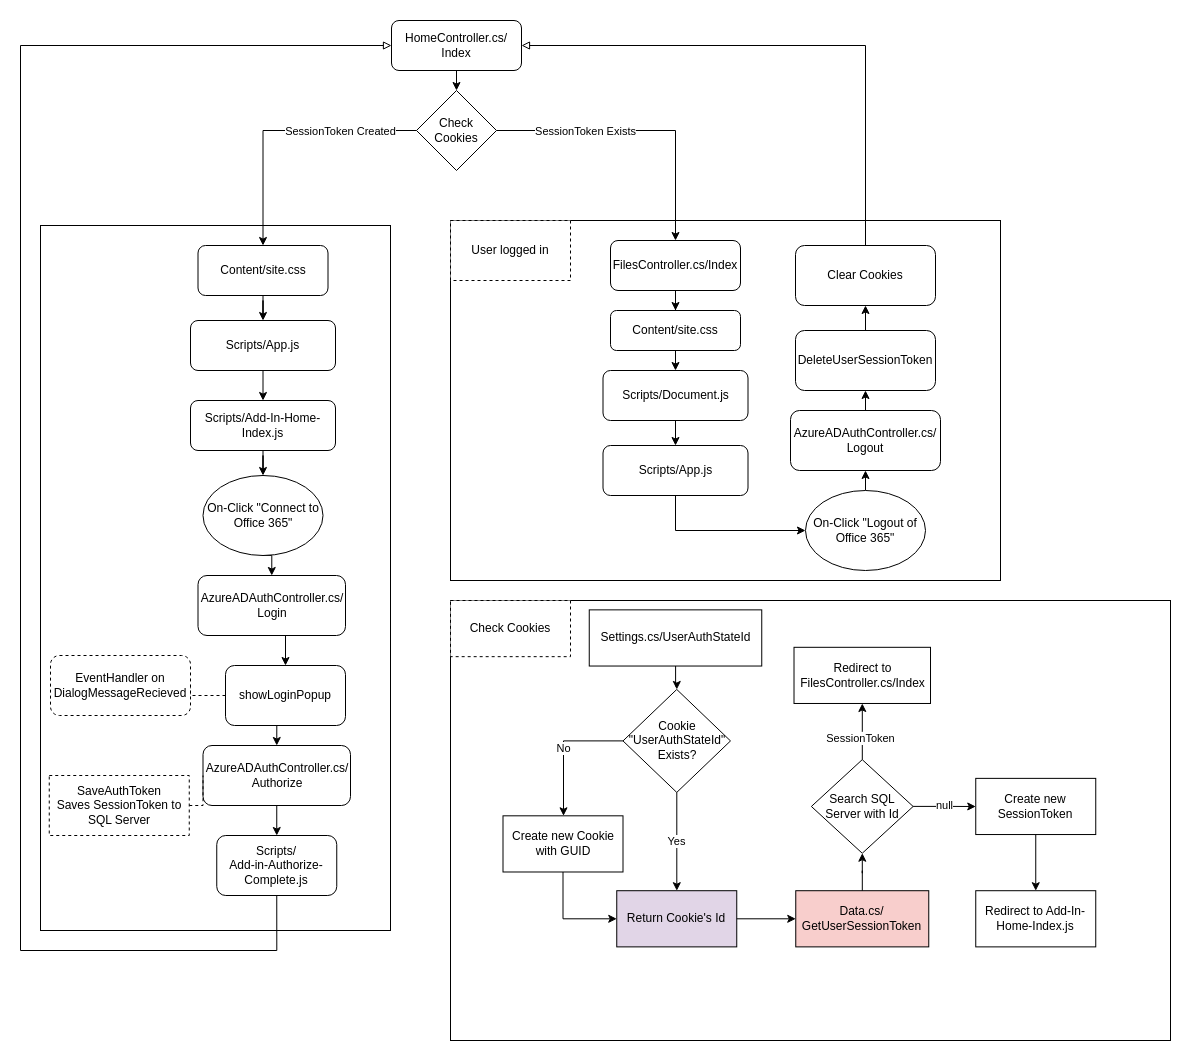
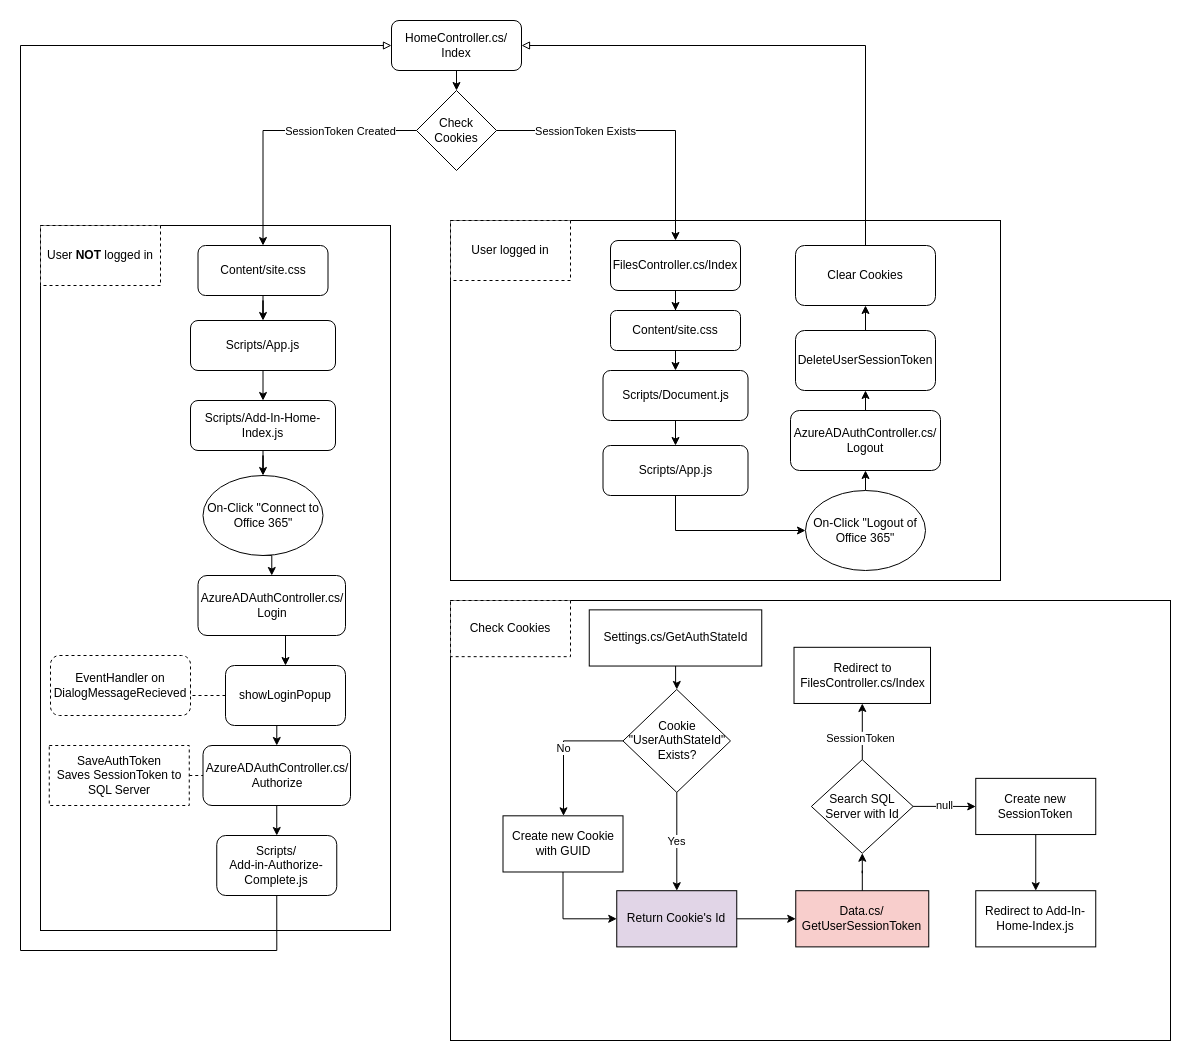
none -> (101, 256)
(676, 638) -> (676, 638)
(119, 806) -> (119, 776)
